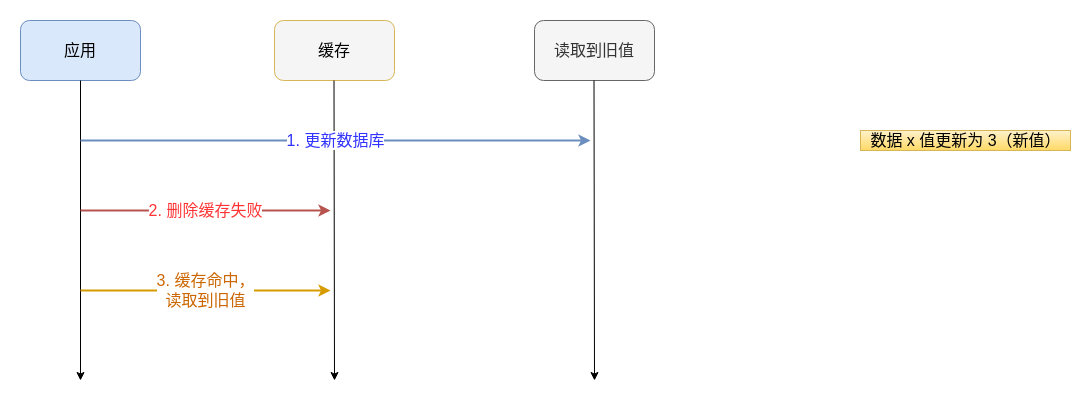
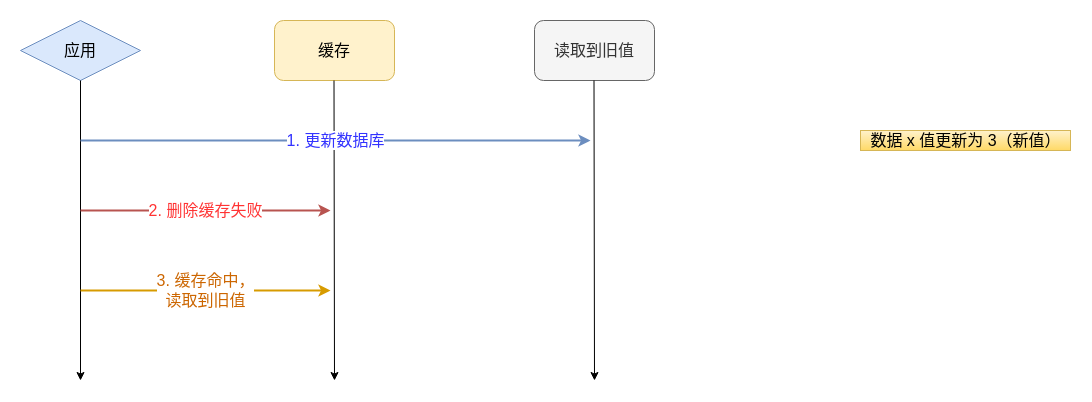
(81, 51) -> (81, 51)
(335, 51) -> (335, 51)
